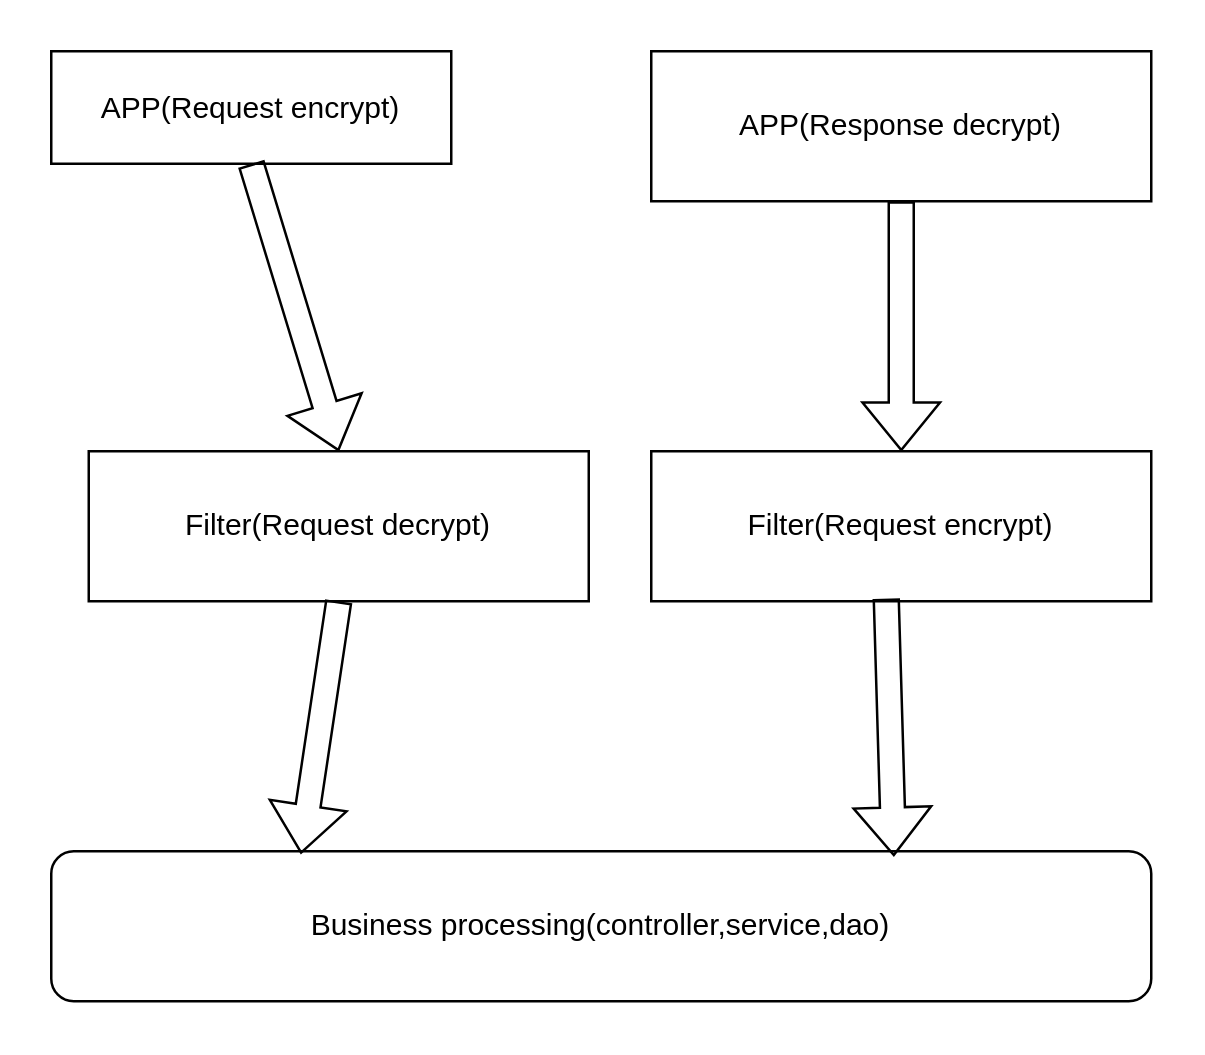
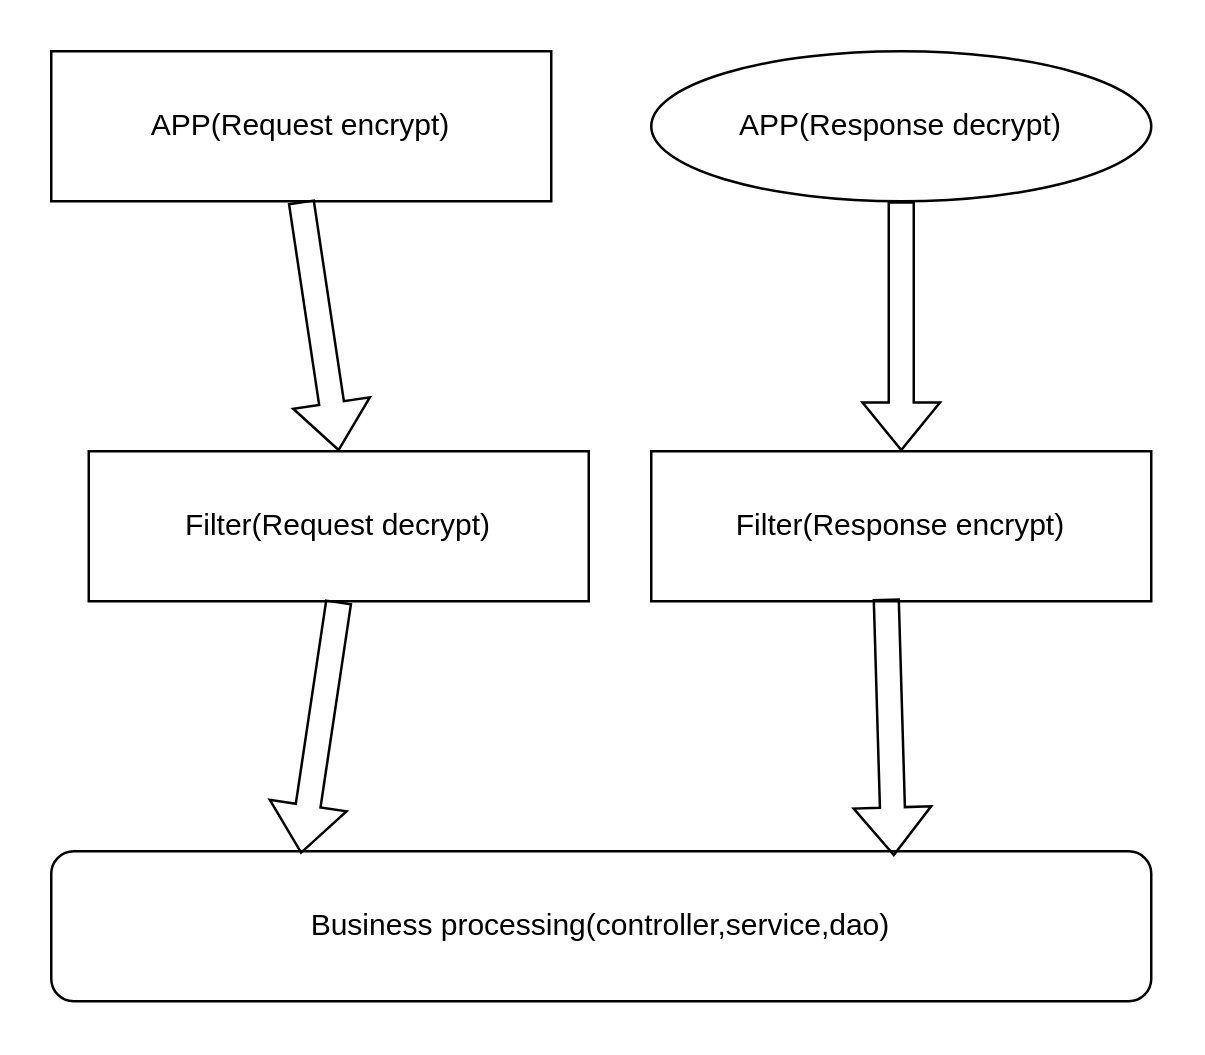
(251, 108) -> (301, 126)
(901, 126) -> (901, 126)
(901, 526) -> (901, 526)
